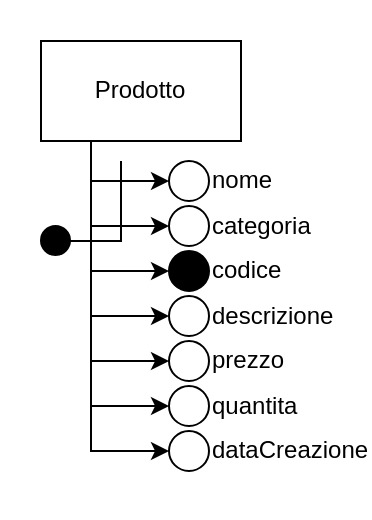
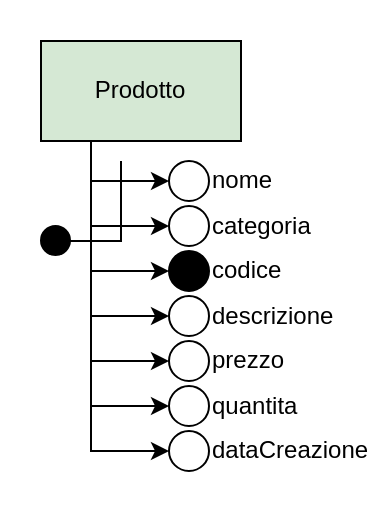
(141, 91) -> (141, 91)
